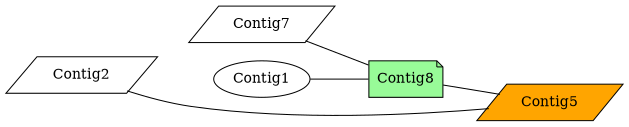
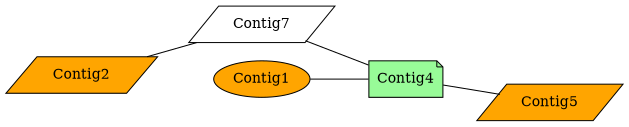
(82, 75) -> (82, 75)
(262, 79) -> (262, 79)
(406, 79) -> (406, 79)
(307, 115) -> (172, 50)
